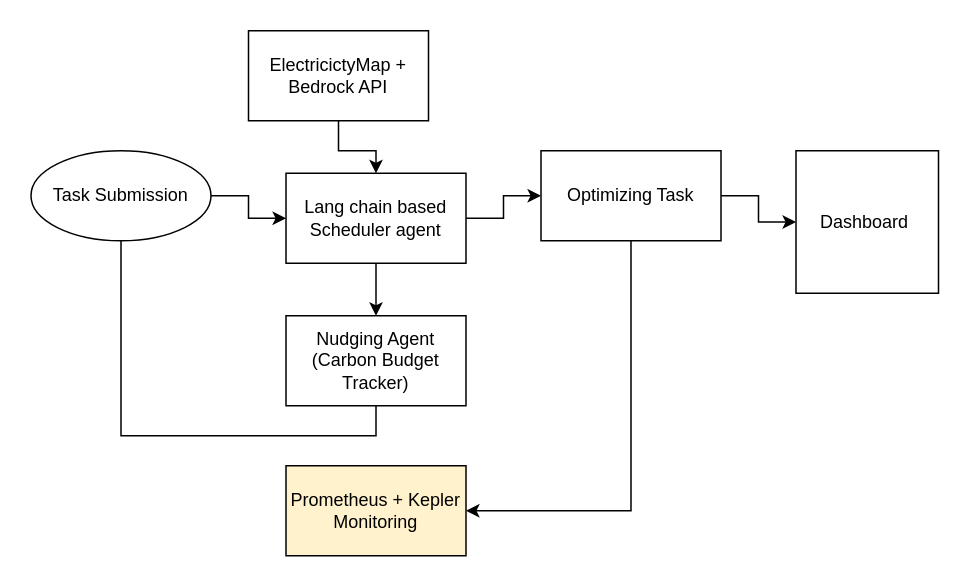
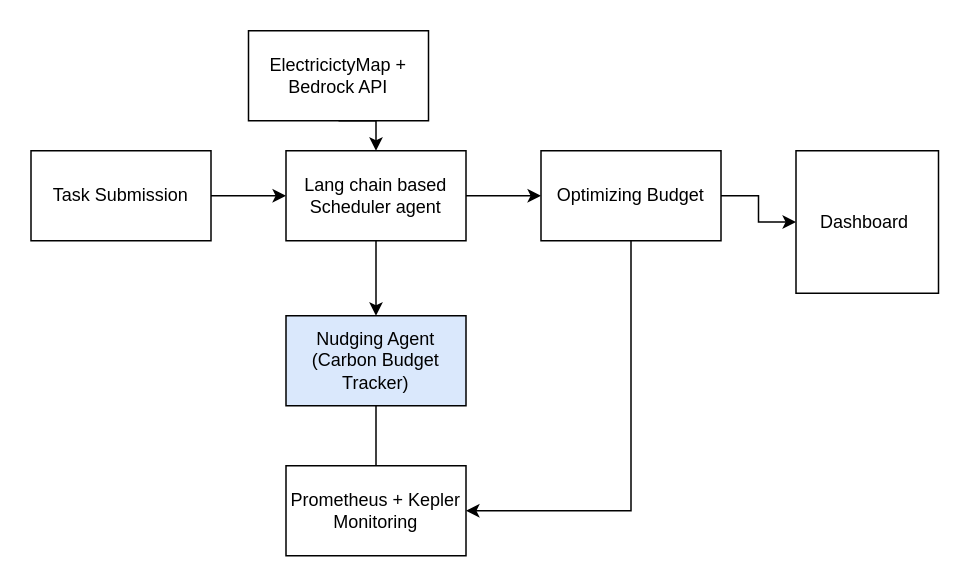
(121, 196) -> (121, 196)
(631, 196) -> (631, 196)
(376, 218) -> (376, 196)
(376, 361) -> (376, 361)
(153, 436) -> (376, 449)
(376, 511) -> (376, 511)
